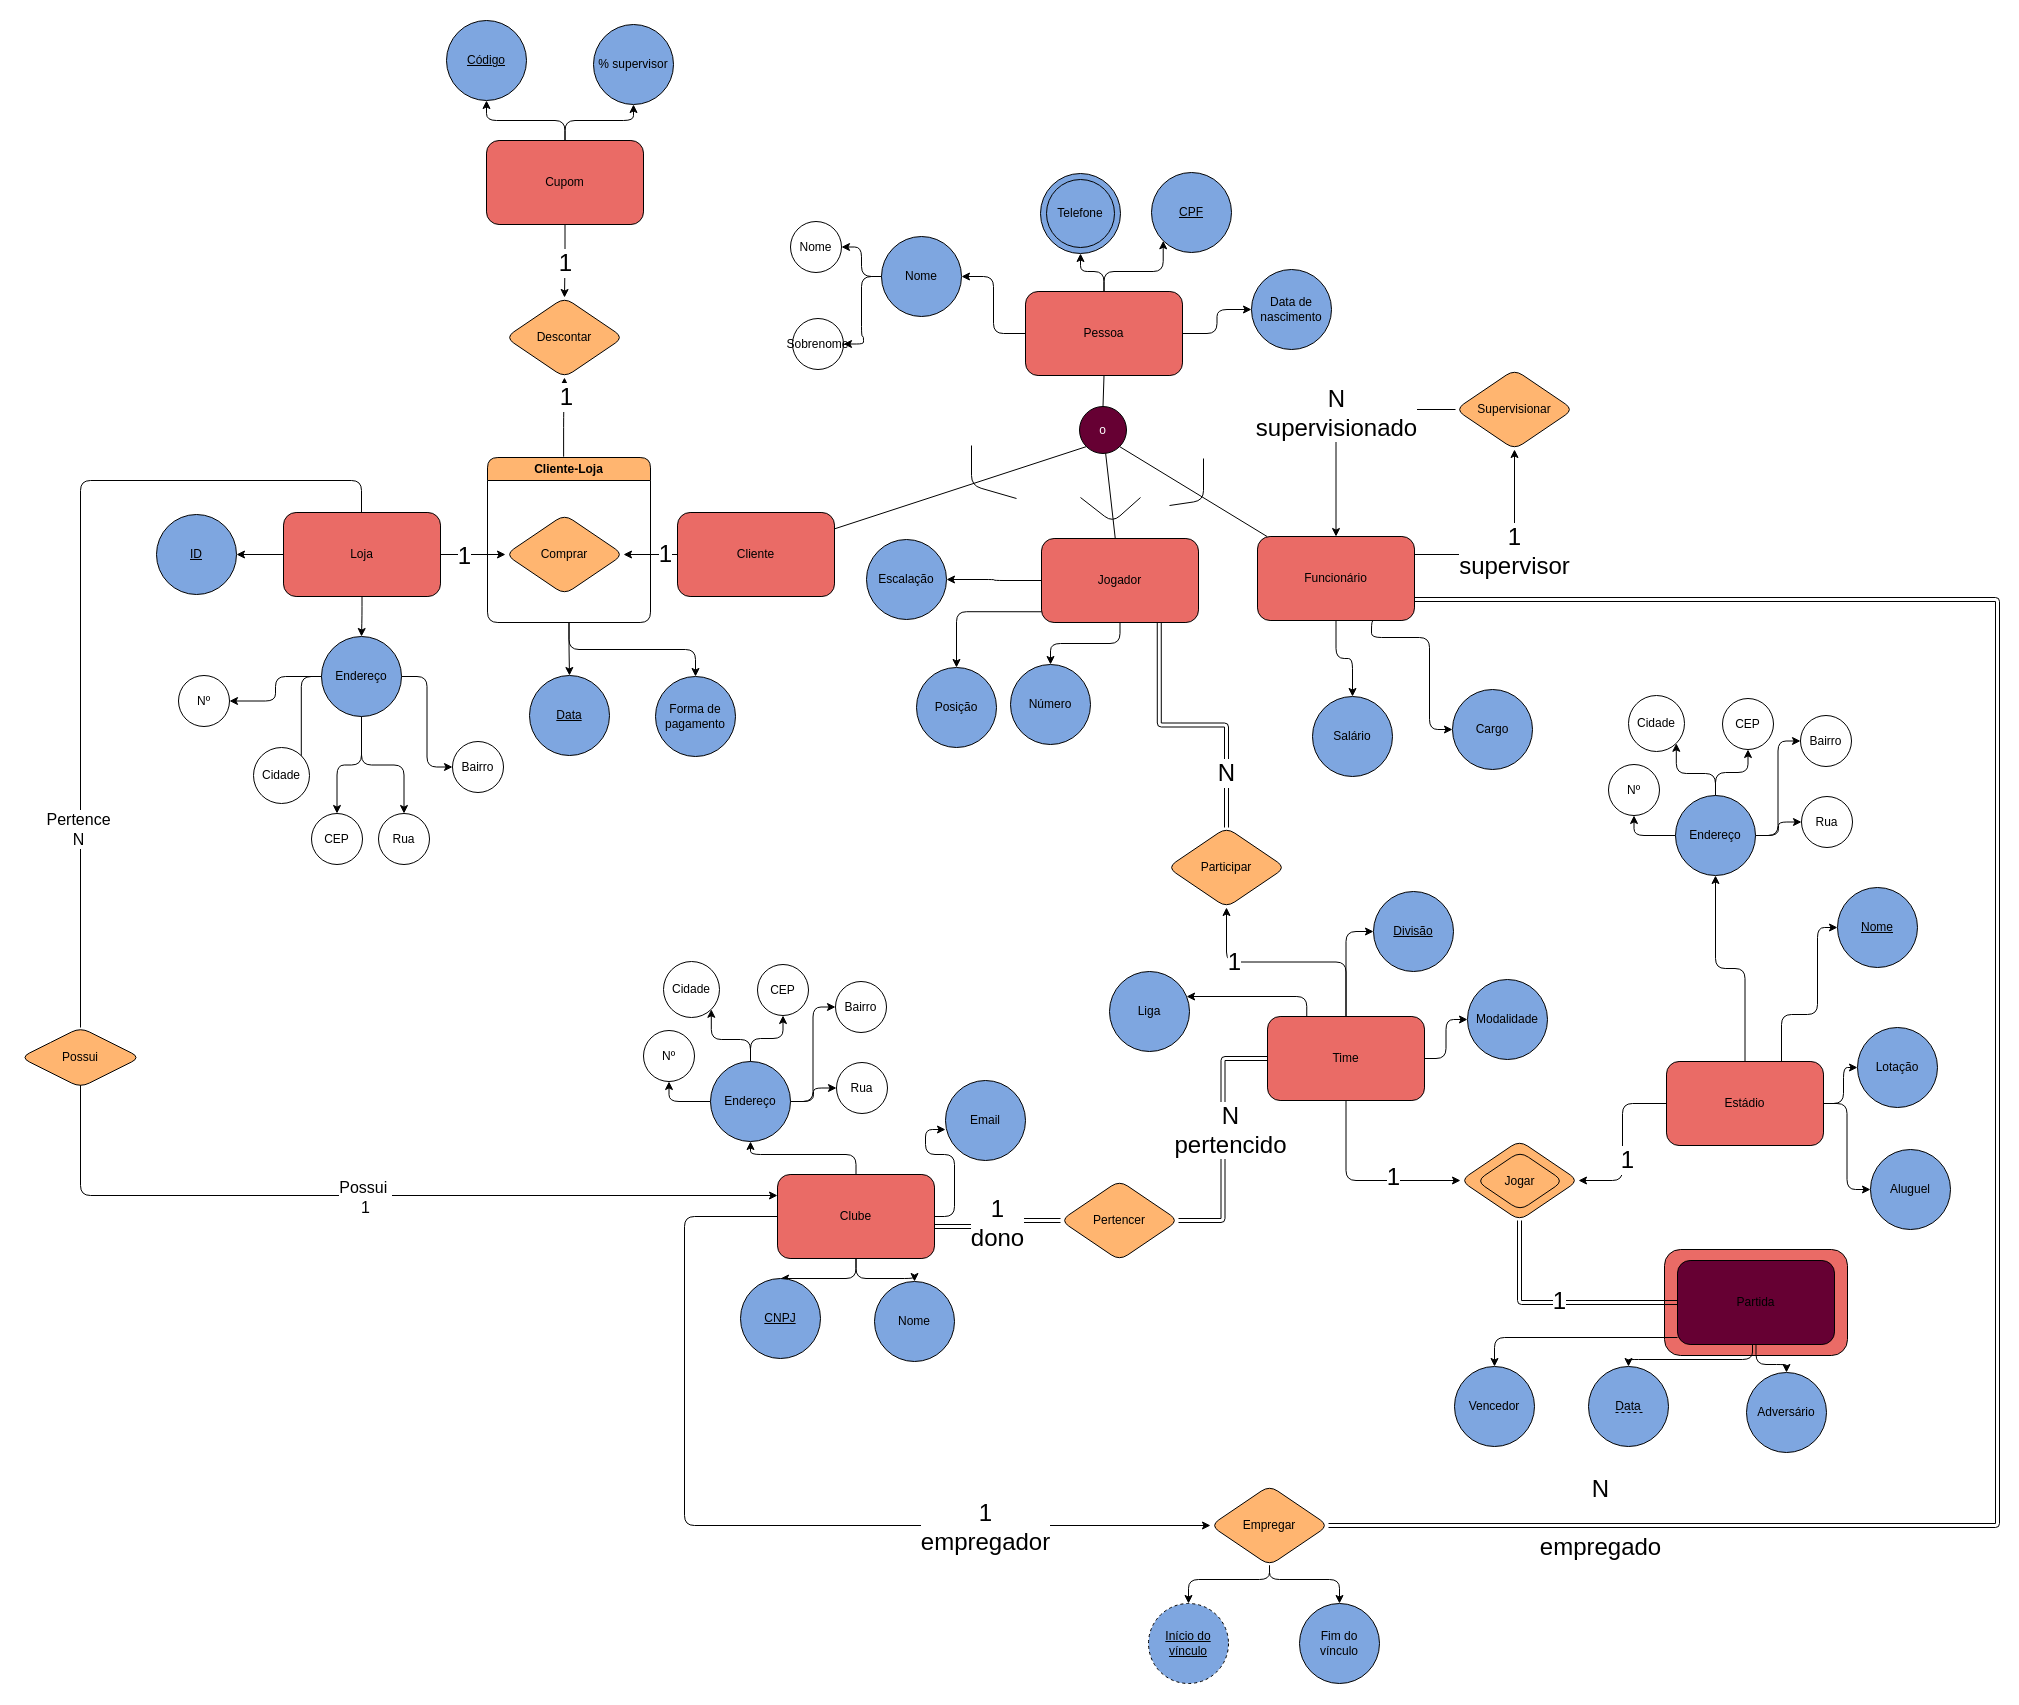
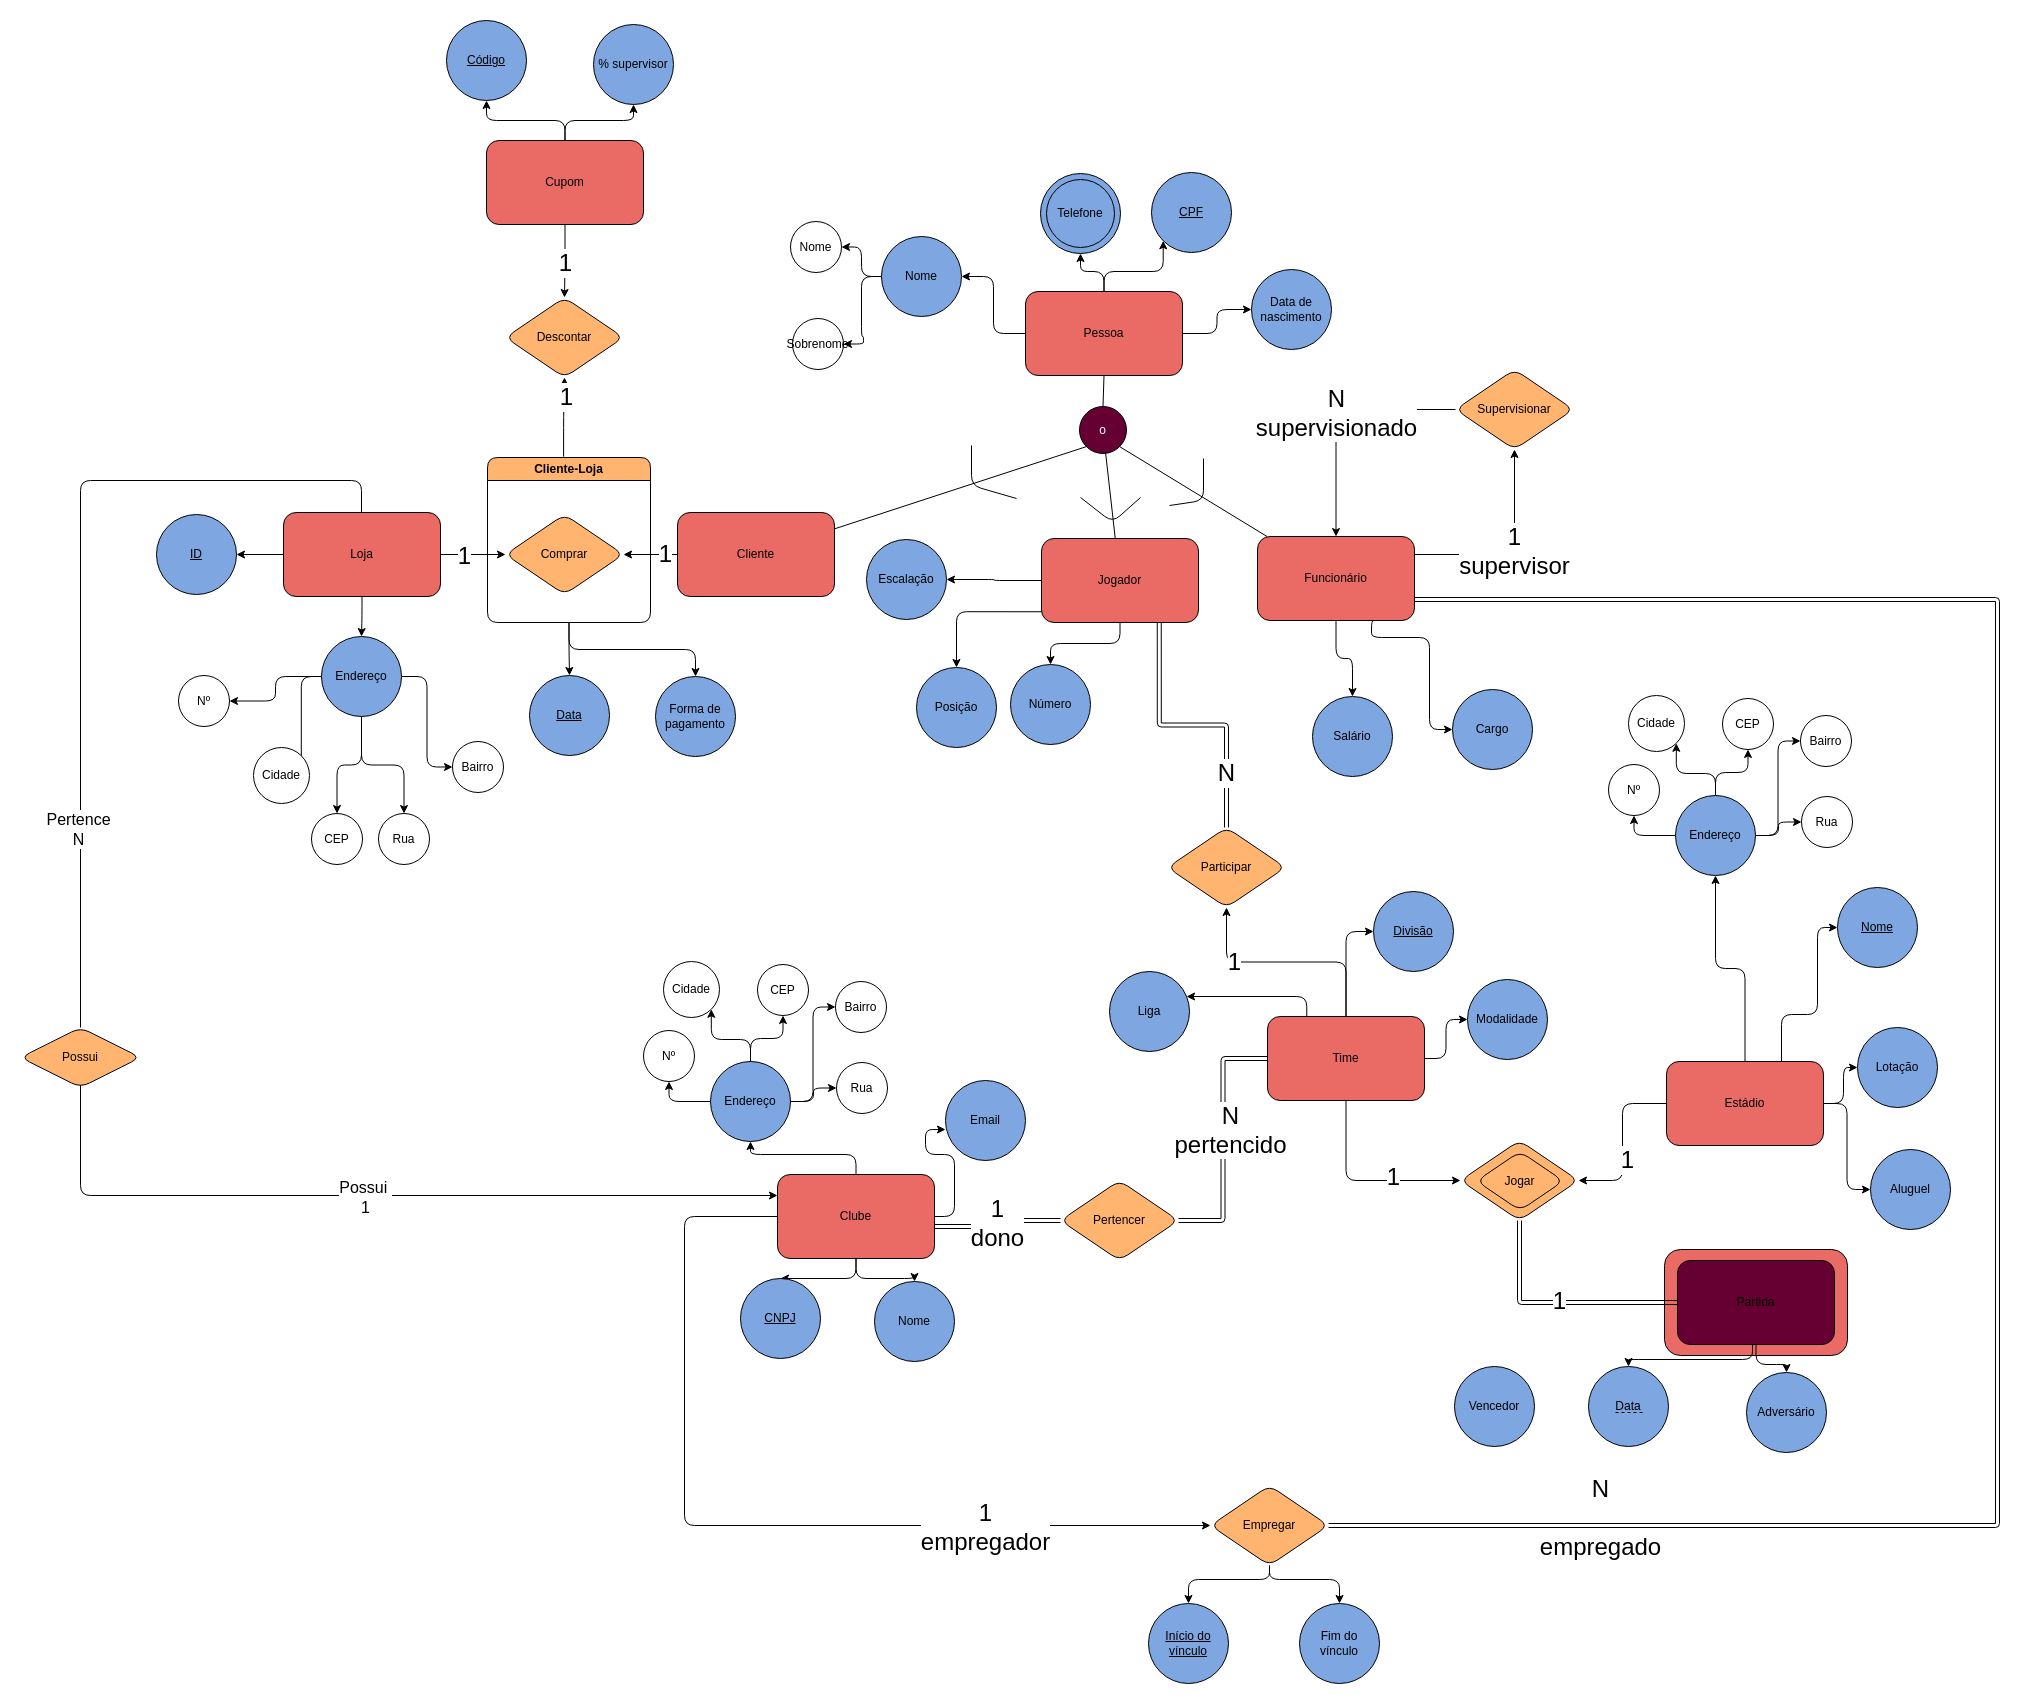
(1581, 1338) -> none
(1189, 1644) -> (1189, 1644)
